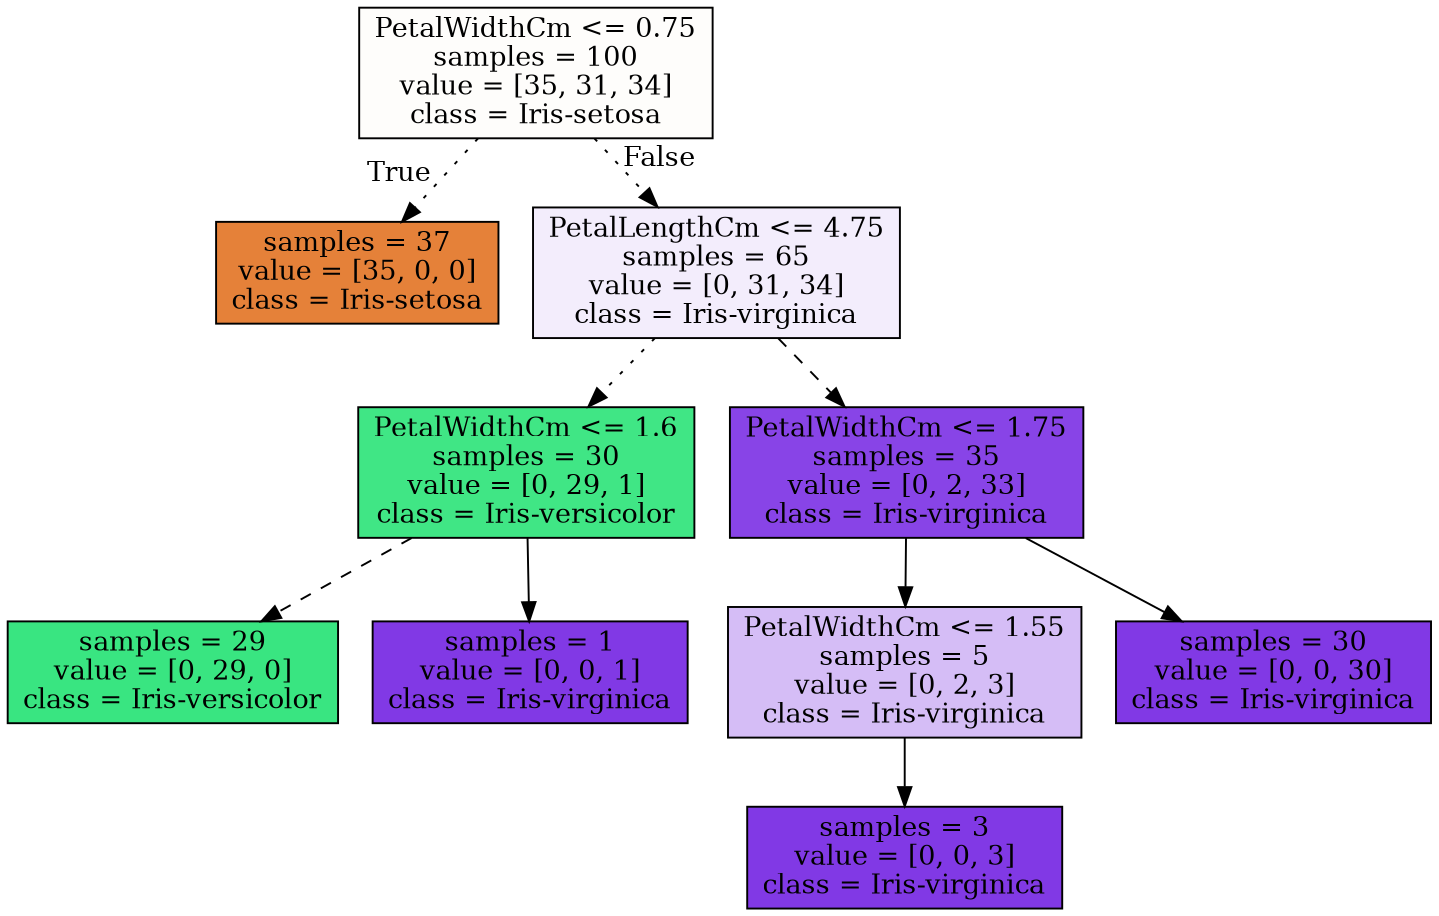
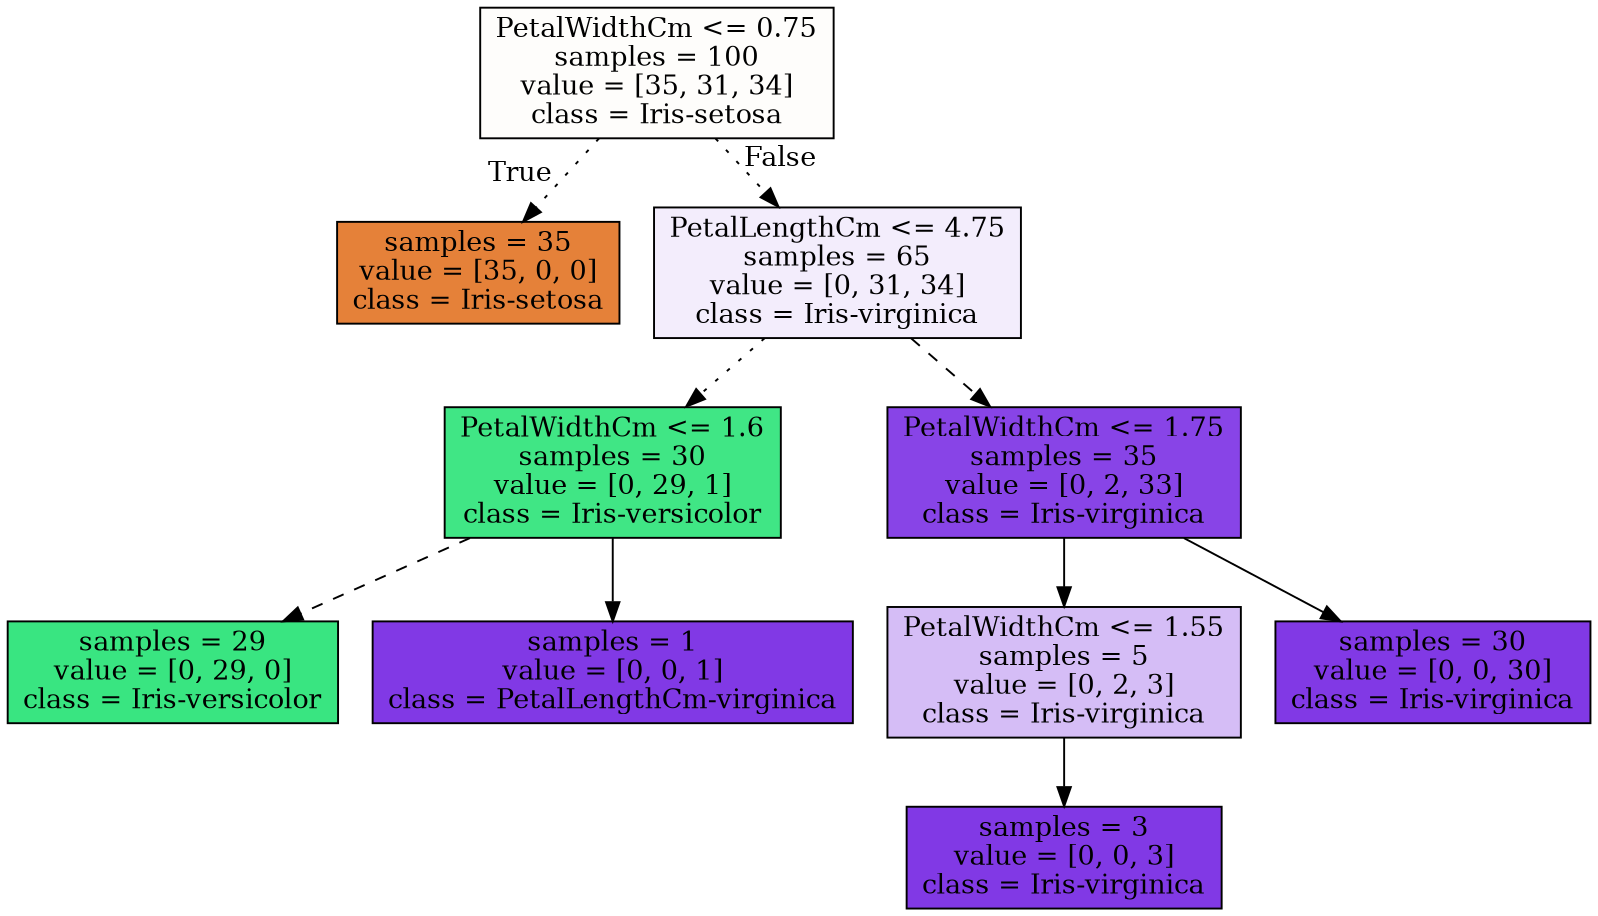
(357, 273) -> (478, 273)
(530, 672) -> (613, 672)
